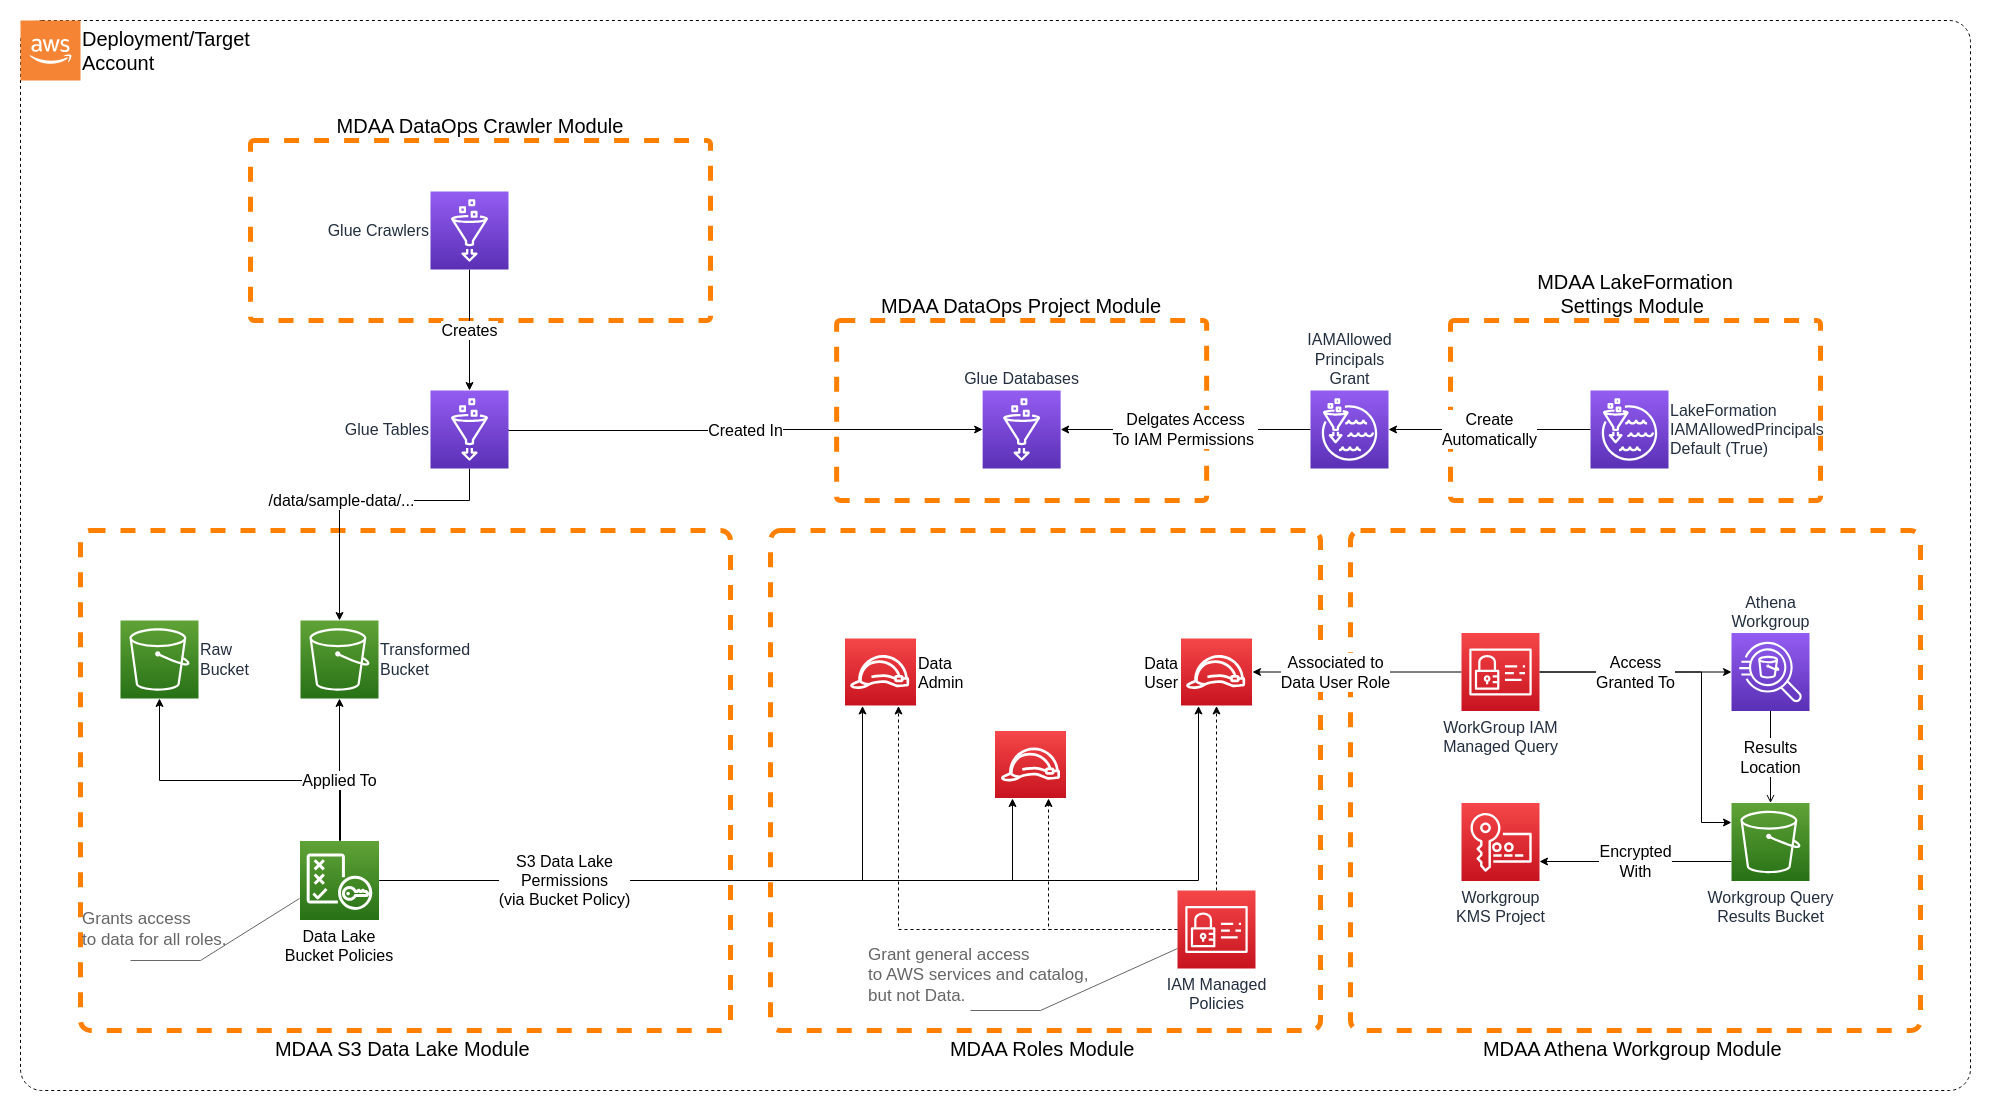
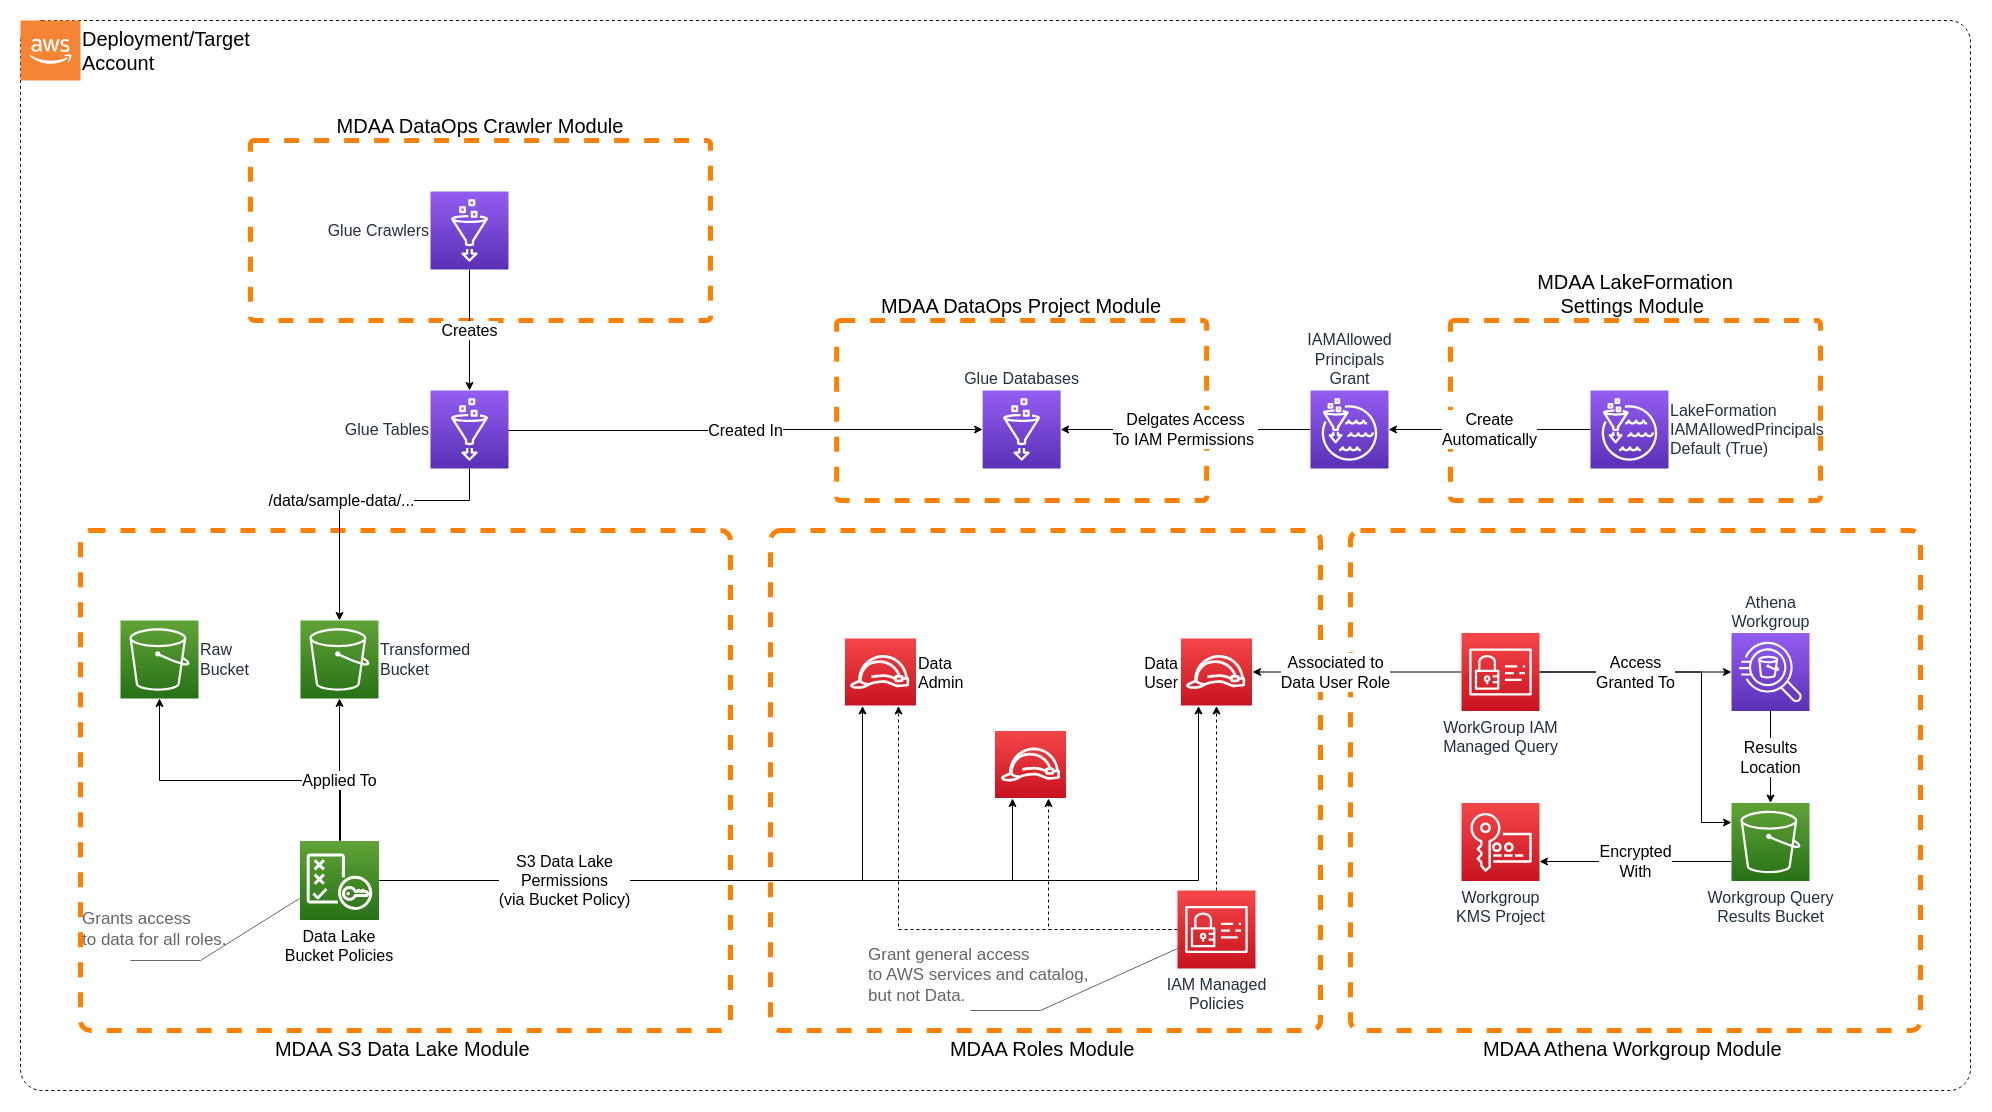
(1771, 796) -> (1771, 795)
